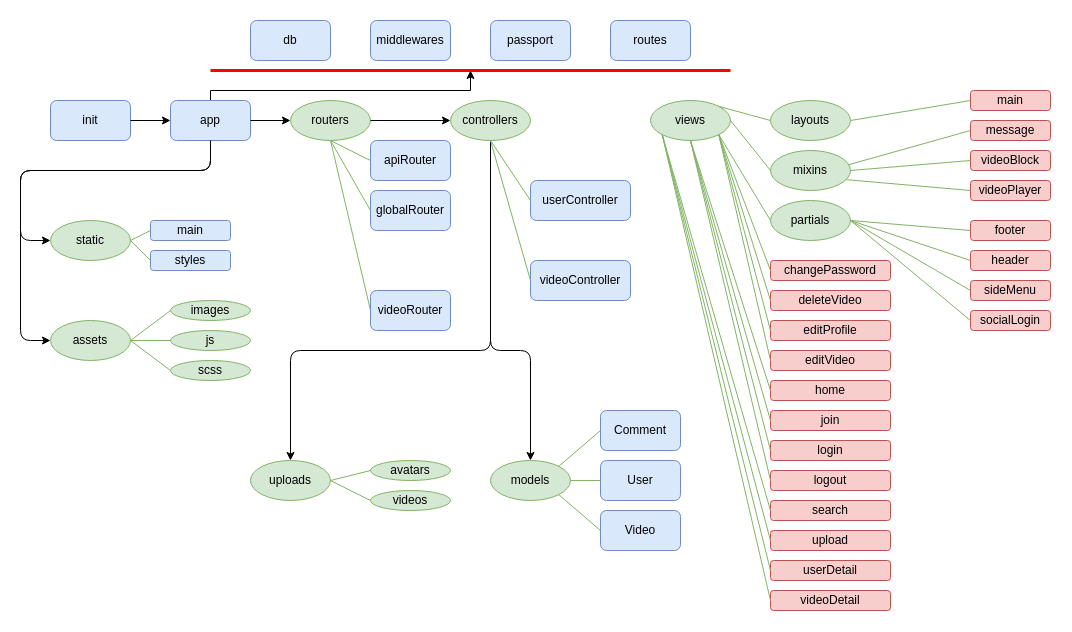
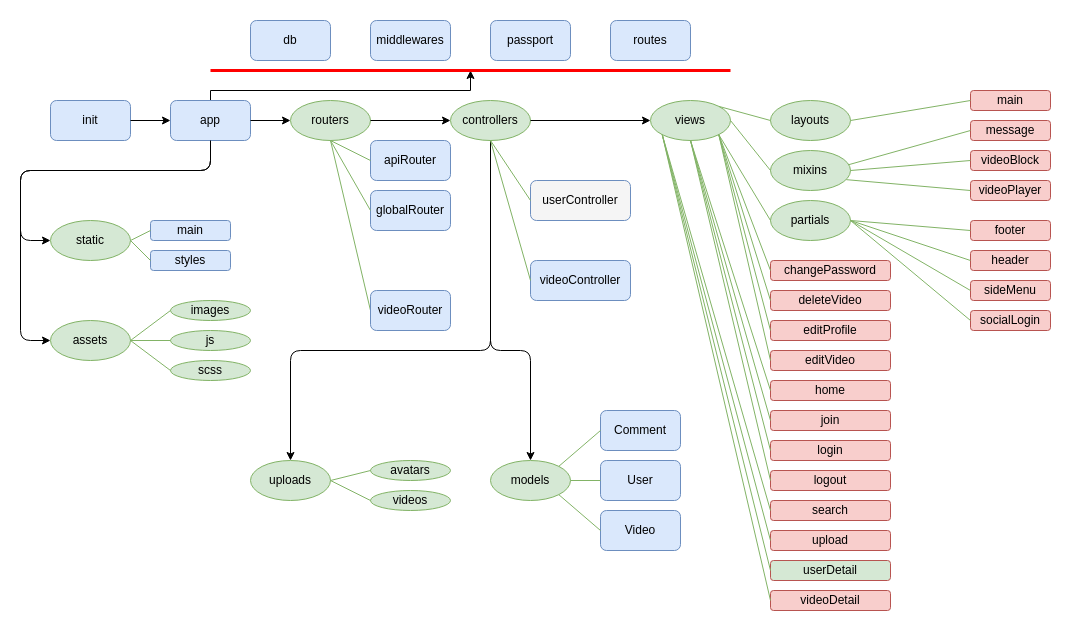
none -> (587, 121)
(581, 201) -> (581, 201)
(831, 571) -> (831, 571)
